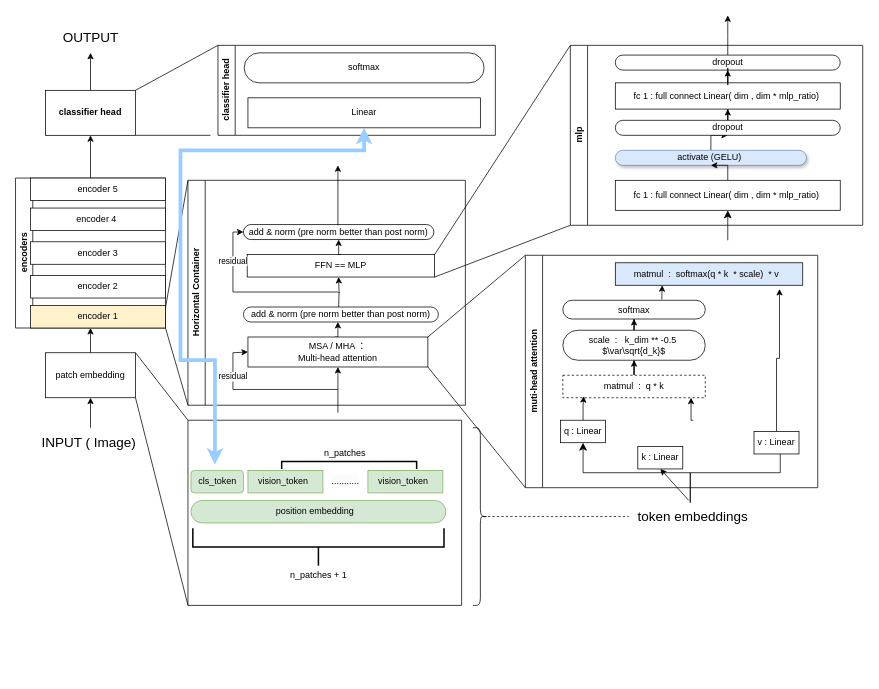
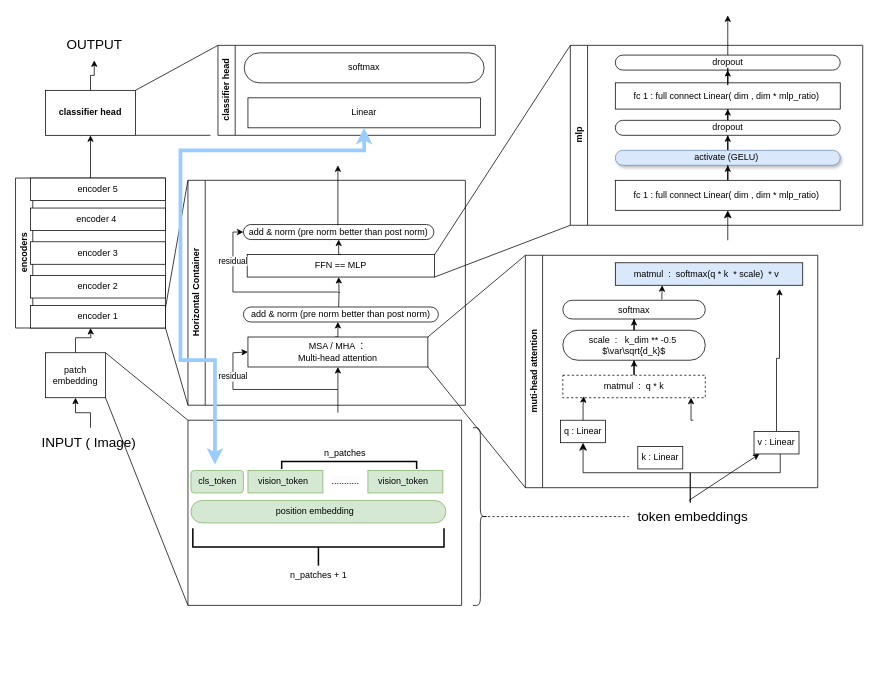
(90, 38) -> (94, 45)
(711, 158) -> (728, 158)
(98, 317) -> (98, 317)
(90, 375) -> (75, 375)
(678, 489) -> (724, 478)
